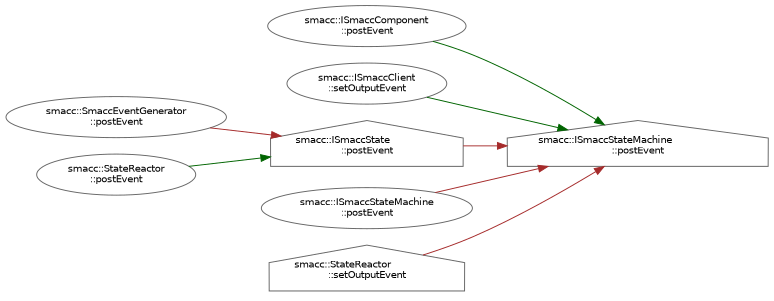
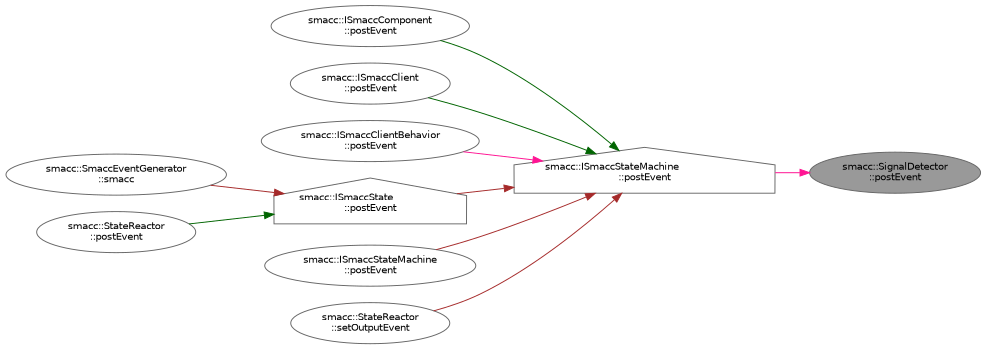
(367, 84) -> (370, 84)
(116, 117) -> (116, 175)
none -> (370, 141)
none -> (895, 173)
(367, 270) -> (370, 323)
